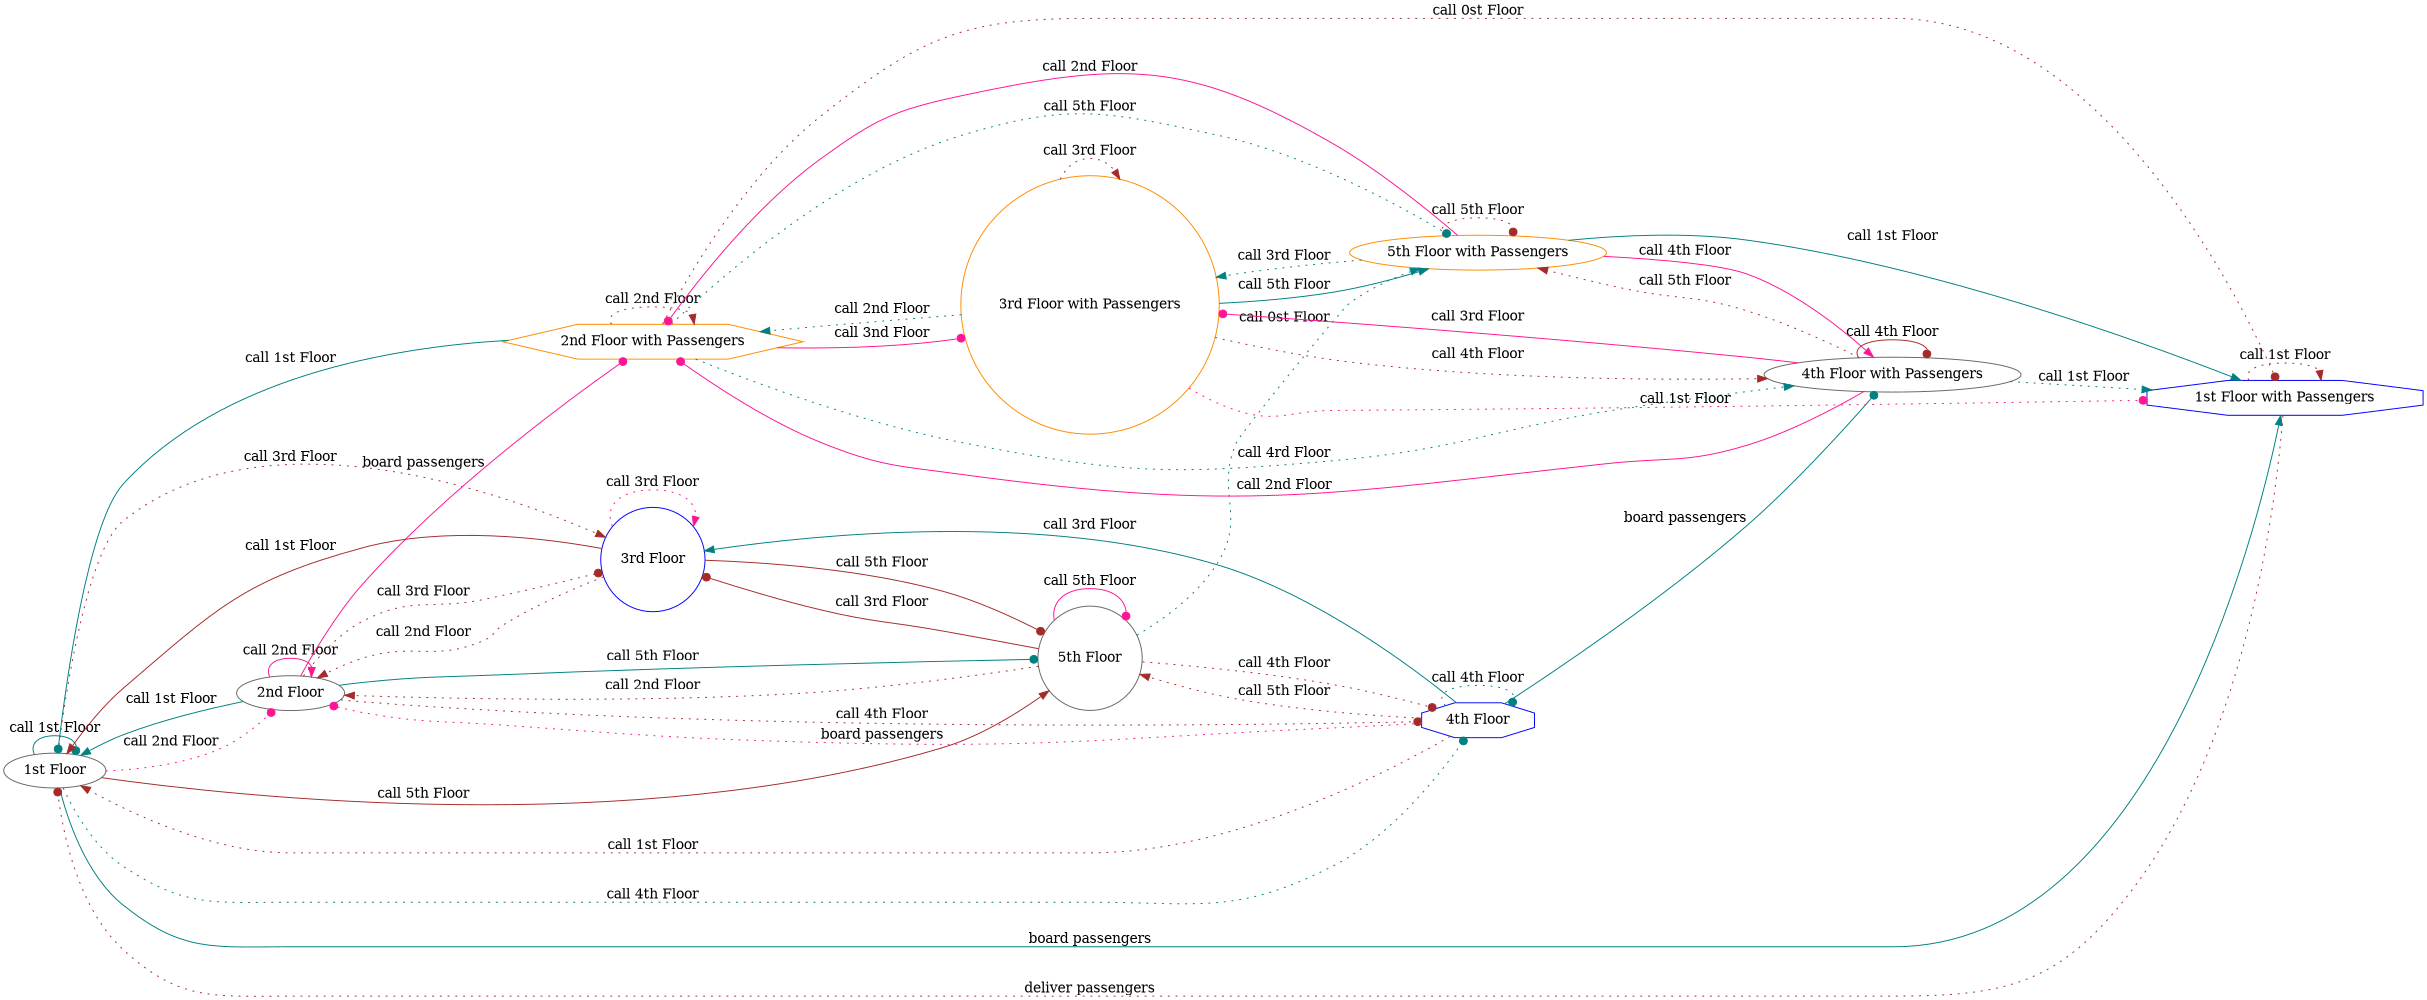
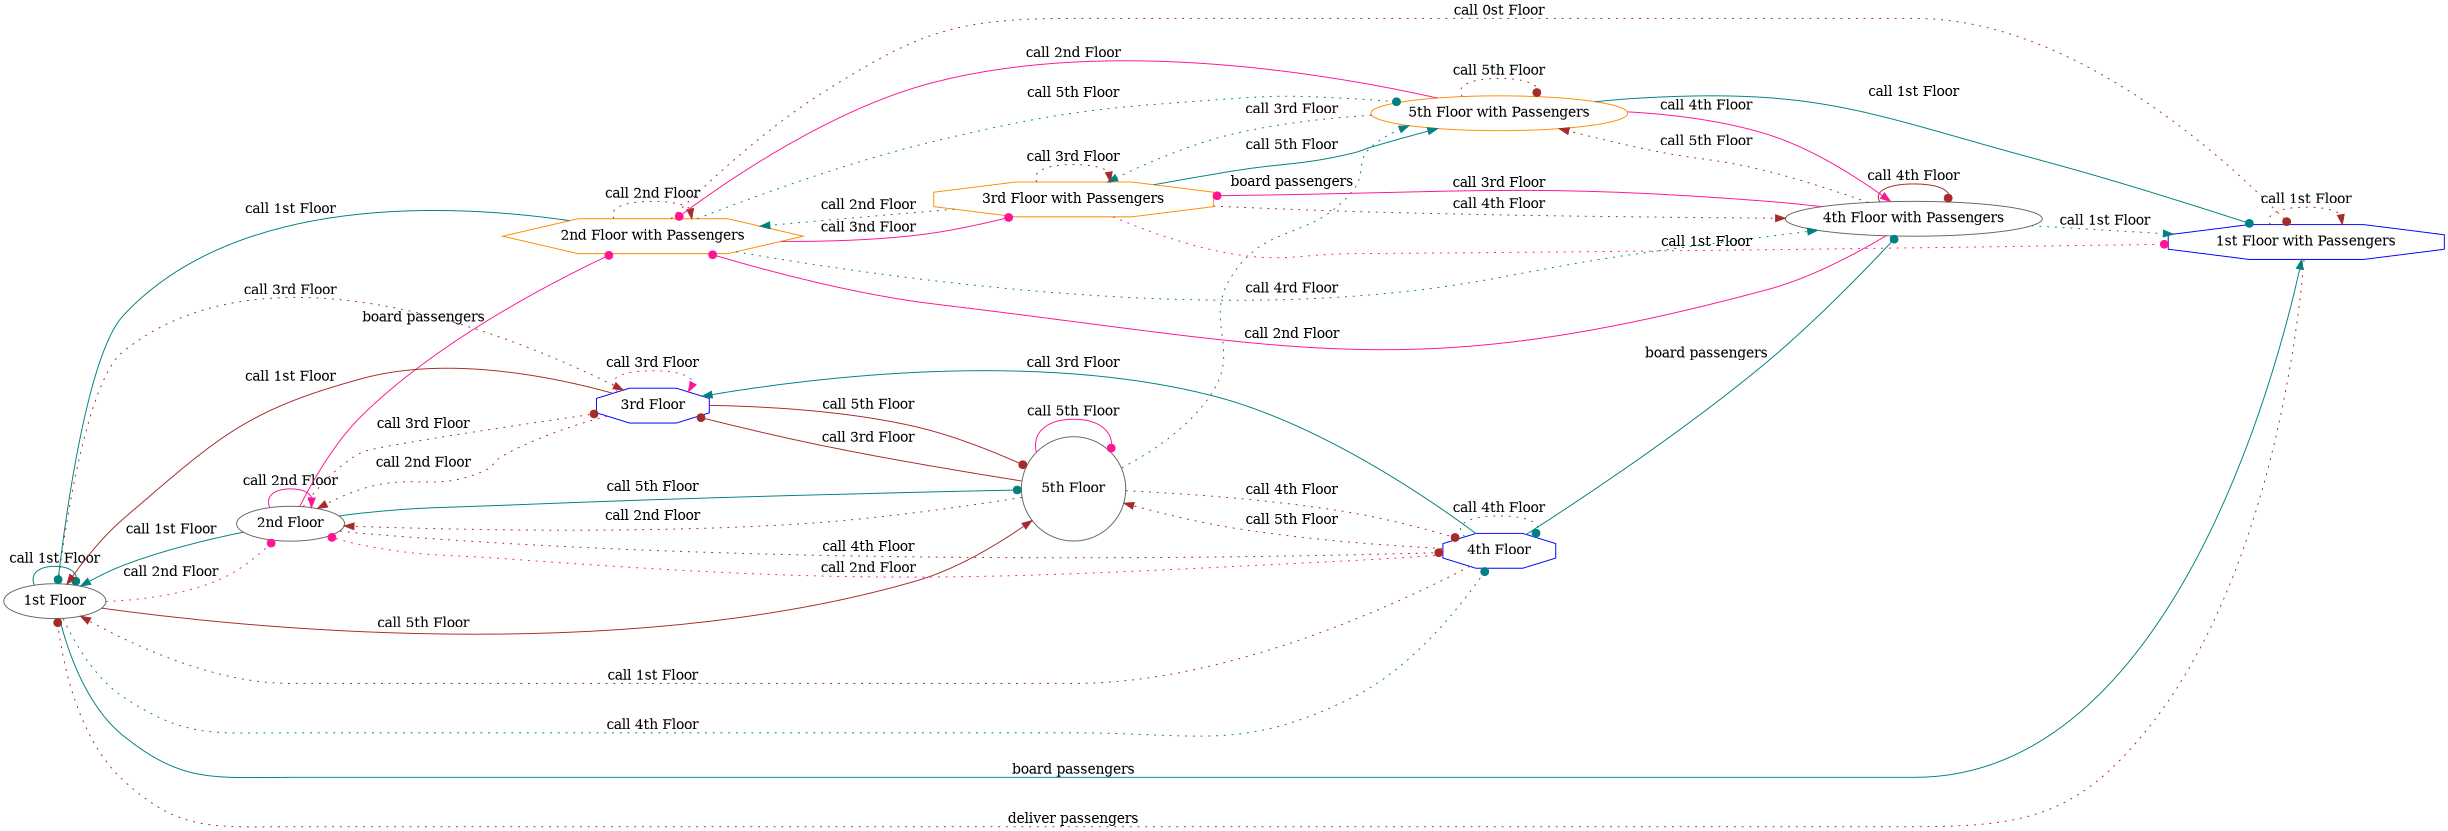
(1907, 272) -> (1925, 128)
(1090, 305) -> (1074, 199)
(1284, 318) -> (1292, 182)
(653, 559) -> (653, 406)
(882, 735) -> (869, 569)
